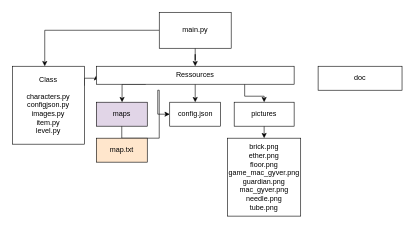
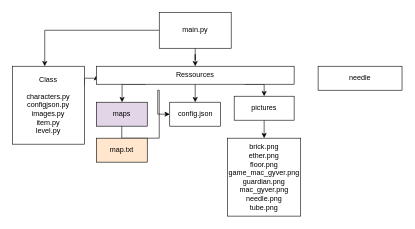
(360, 78) -> (360, 78)
(264, 114) -> (264, 108)
